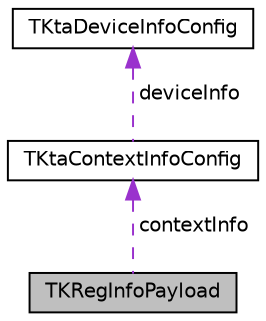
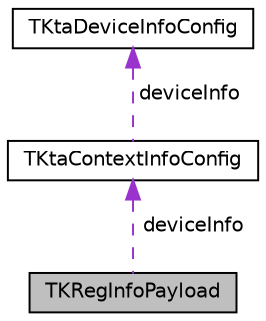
(191, 227) -> (191, 227)
